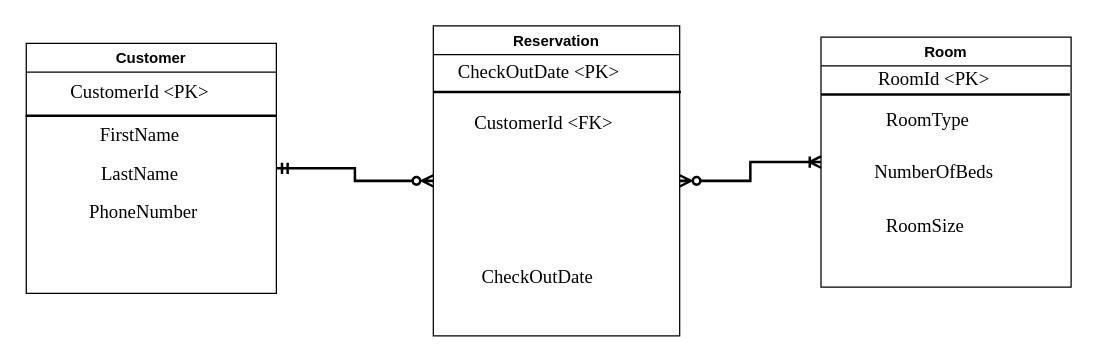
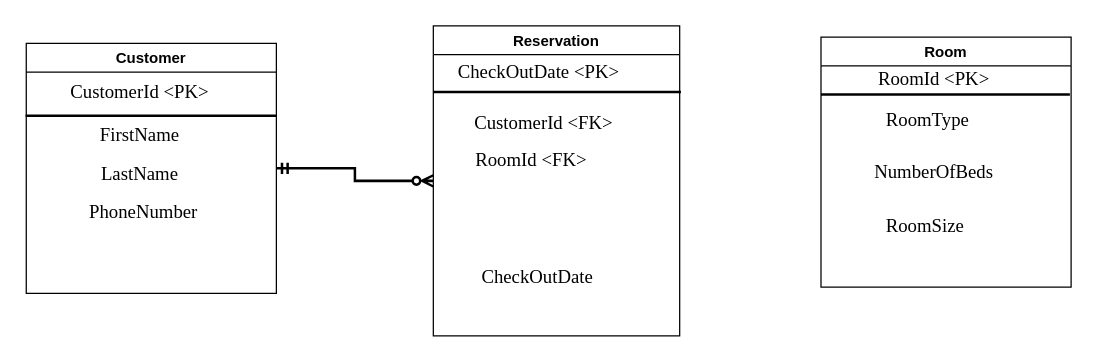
none -> (531, 159)
(750, 162) -> none
